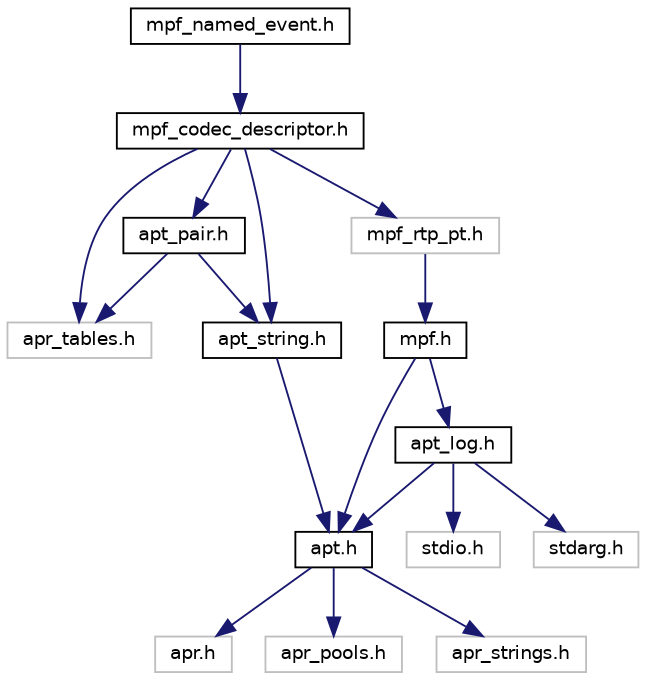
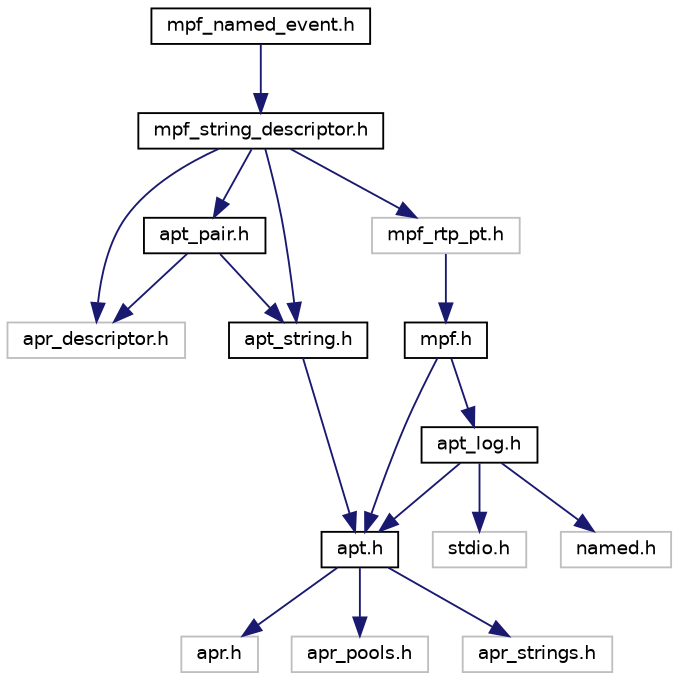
(240, 131) -> (261, 131)
(79, 340) -> (96, 340)
(586, 550) -> (616, 550)
